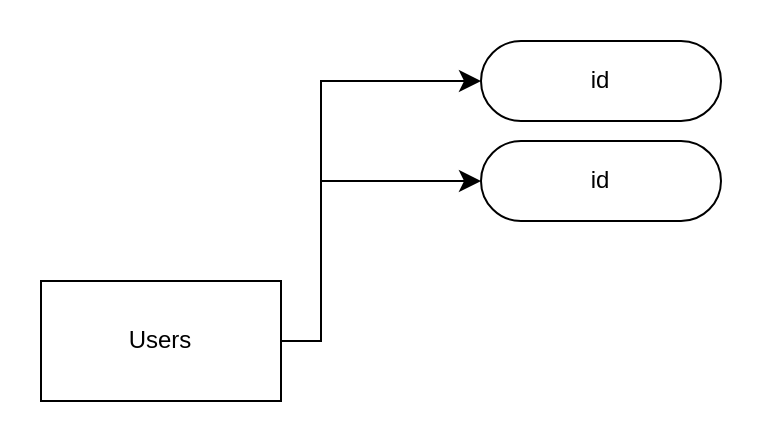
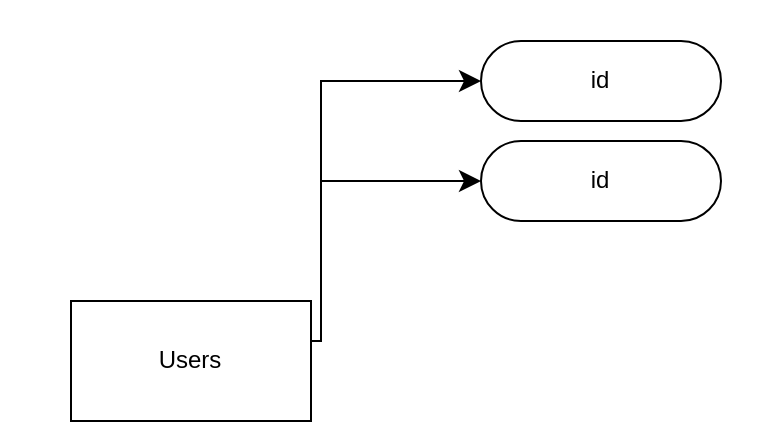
(161, 341) -> (191, 361)
